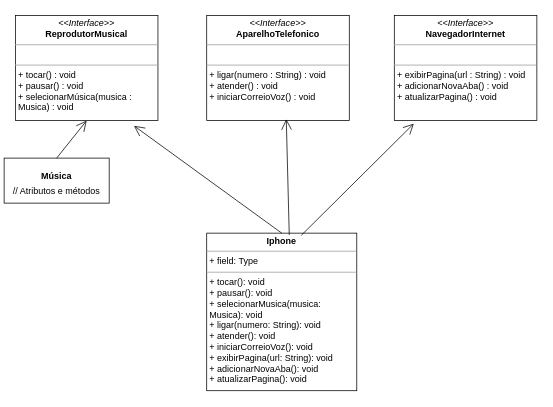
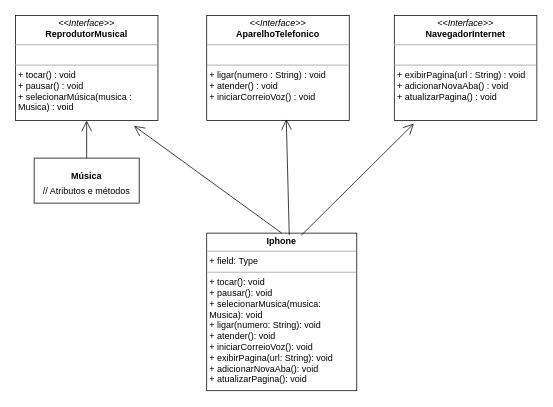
(57, 180) -> (87, 180)
